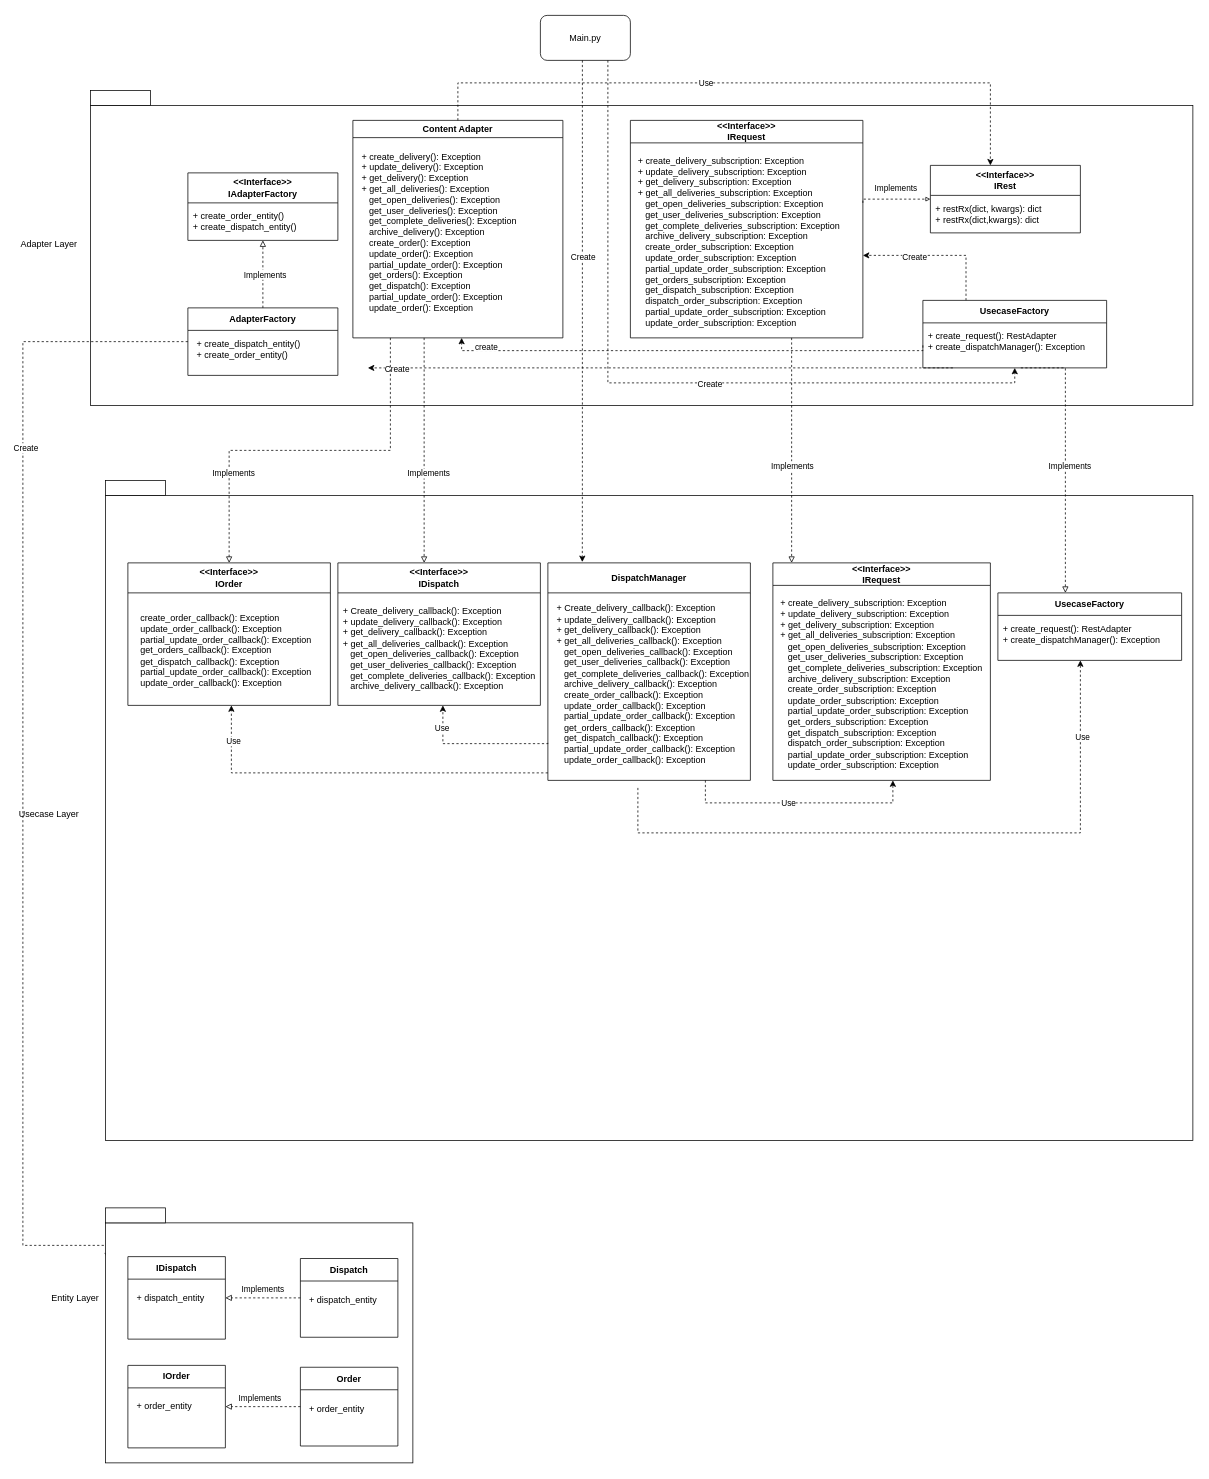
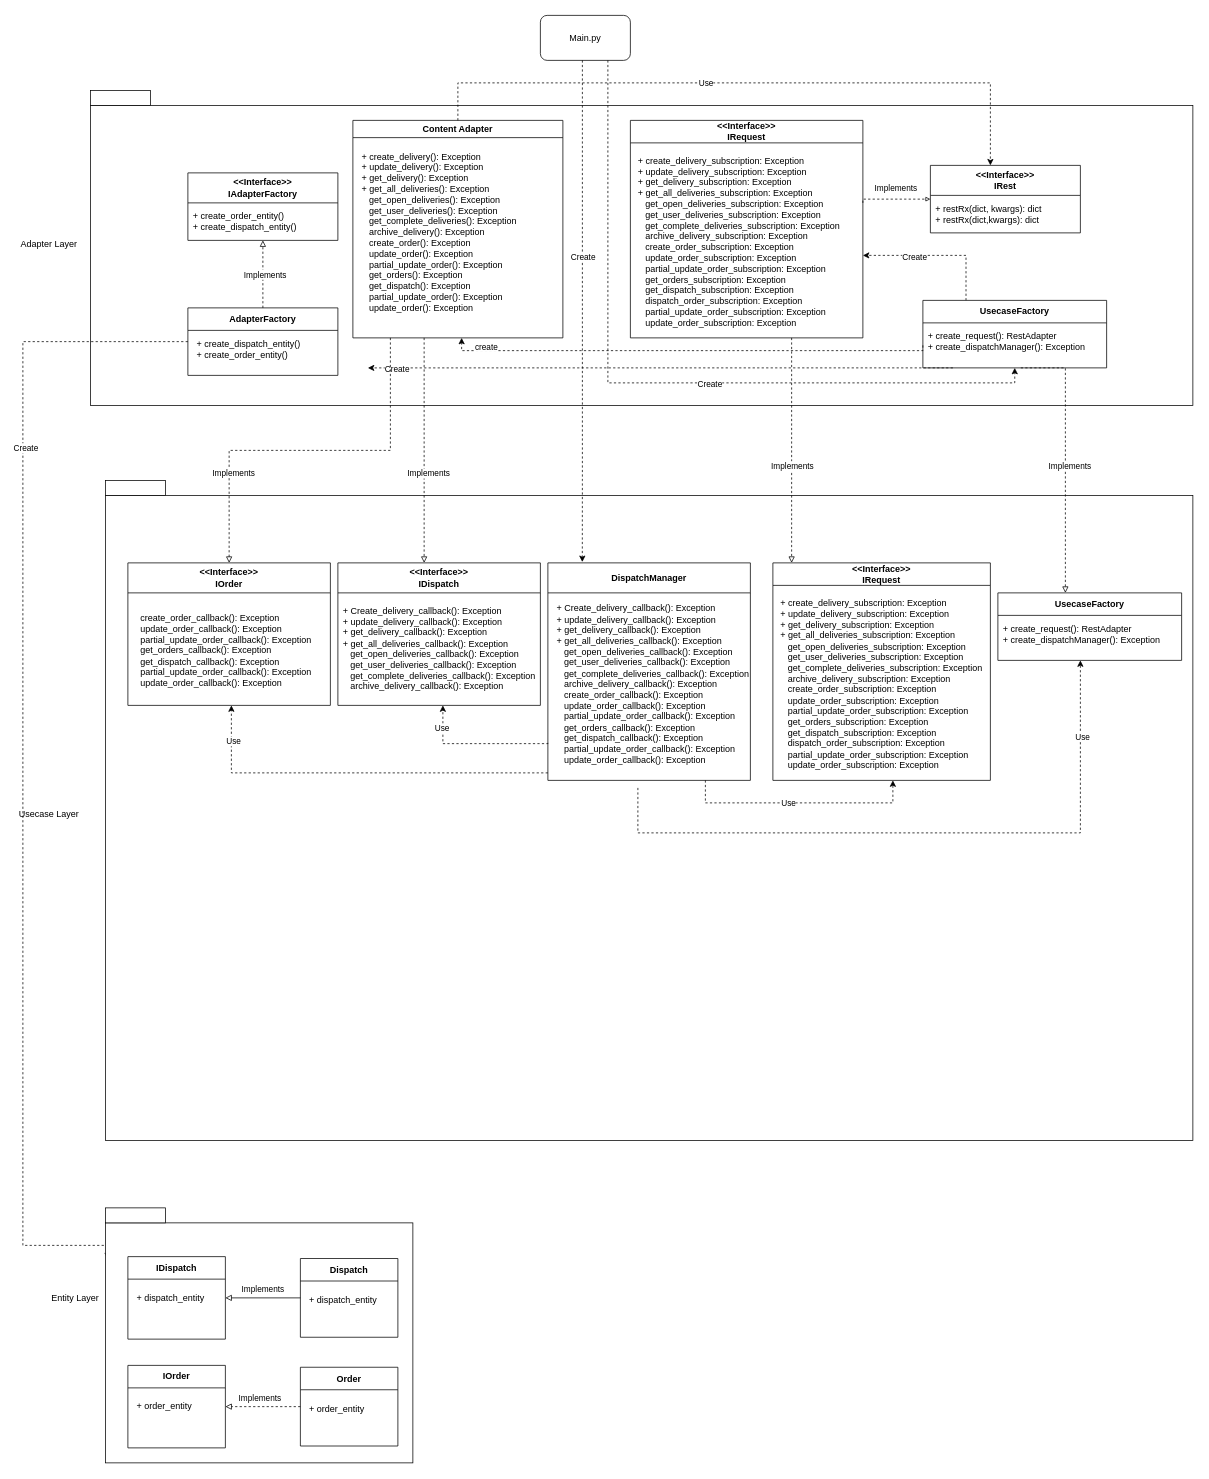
(265, 1298) -> (265, 1298)
